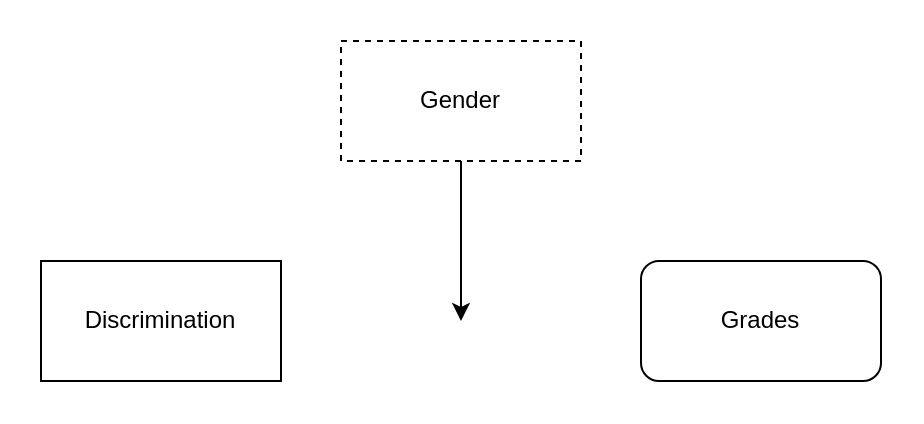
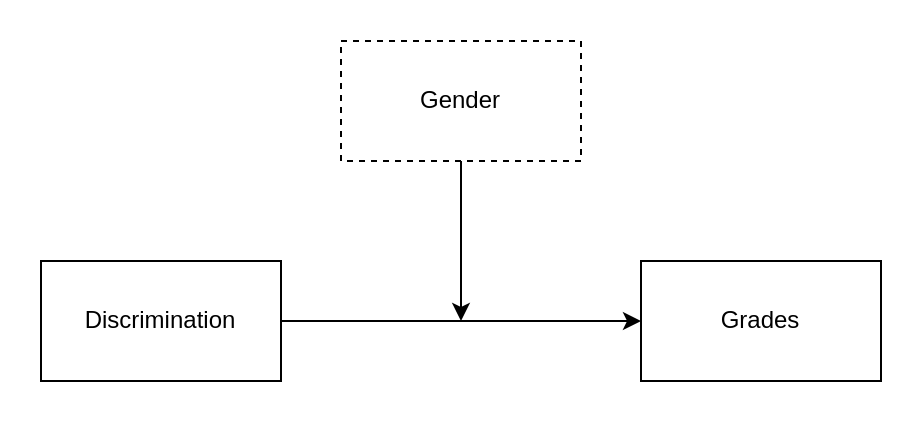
none -> (454, 321)
(761, 321) -> (761, 321)
